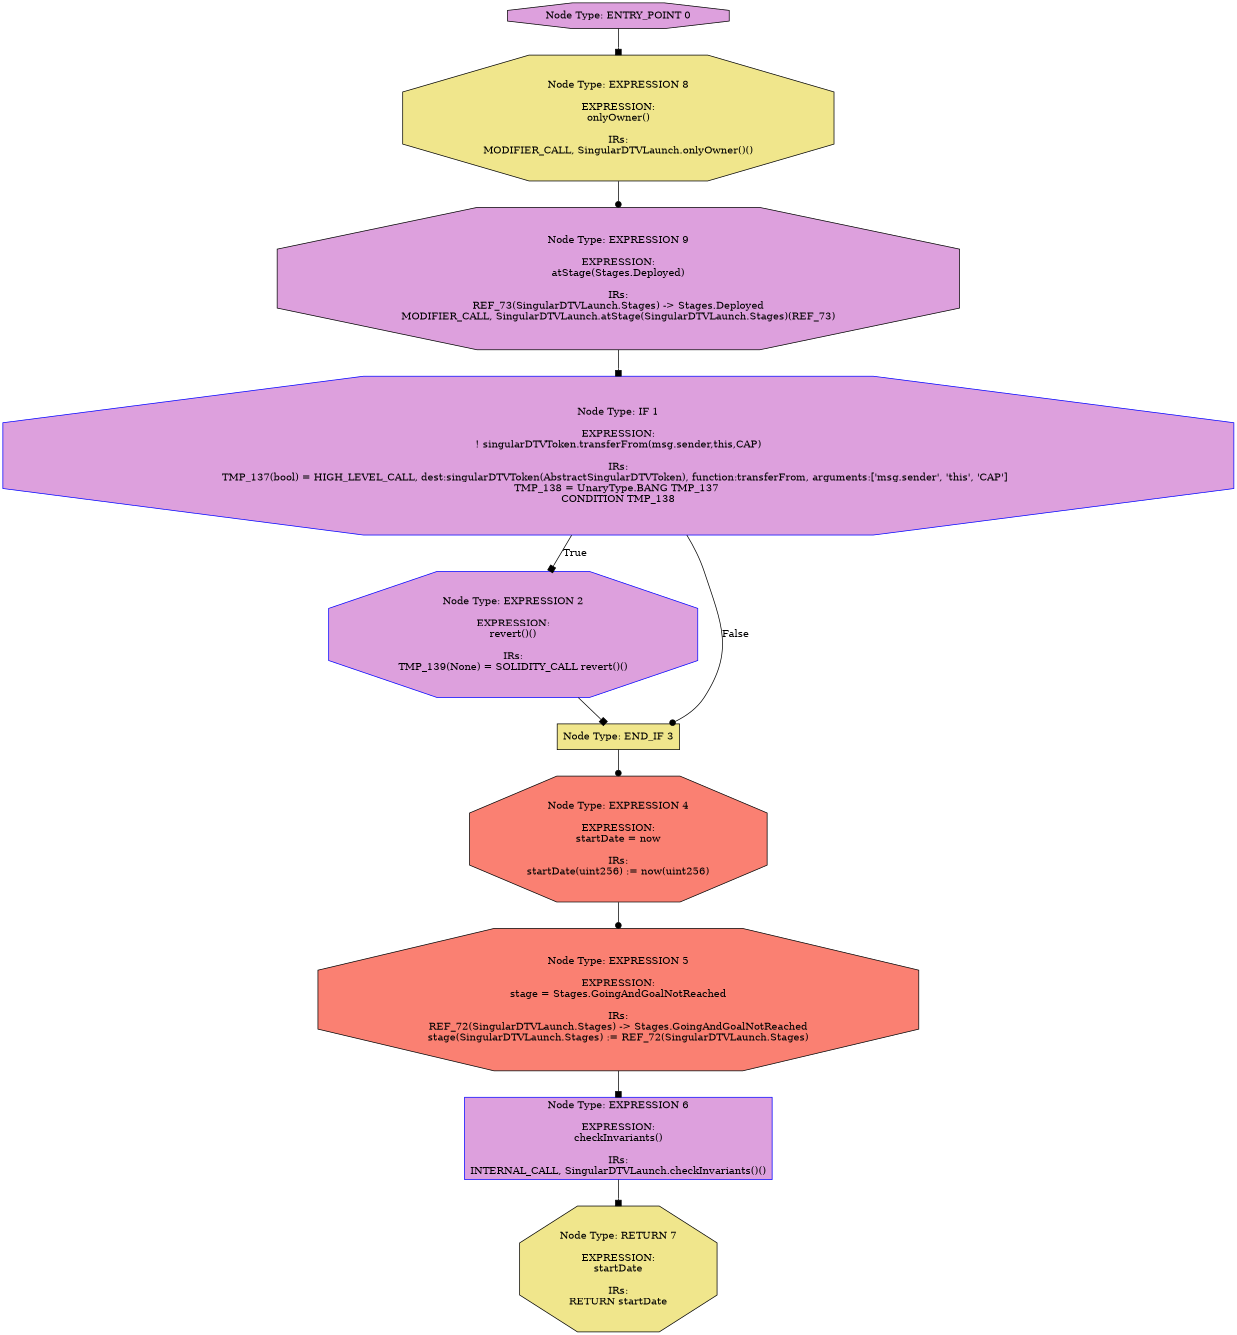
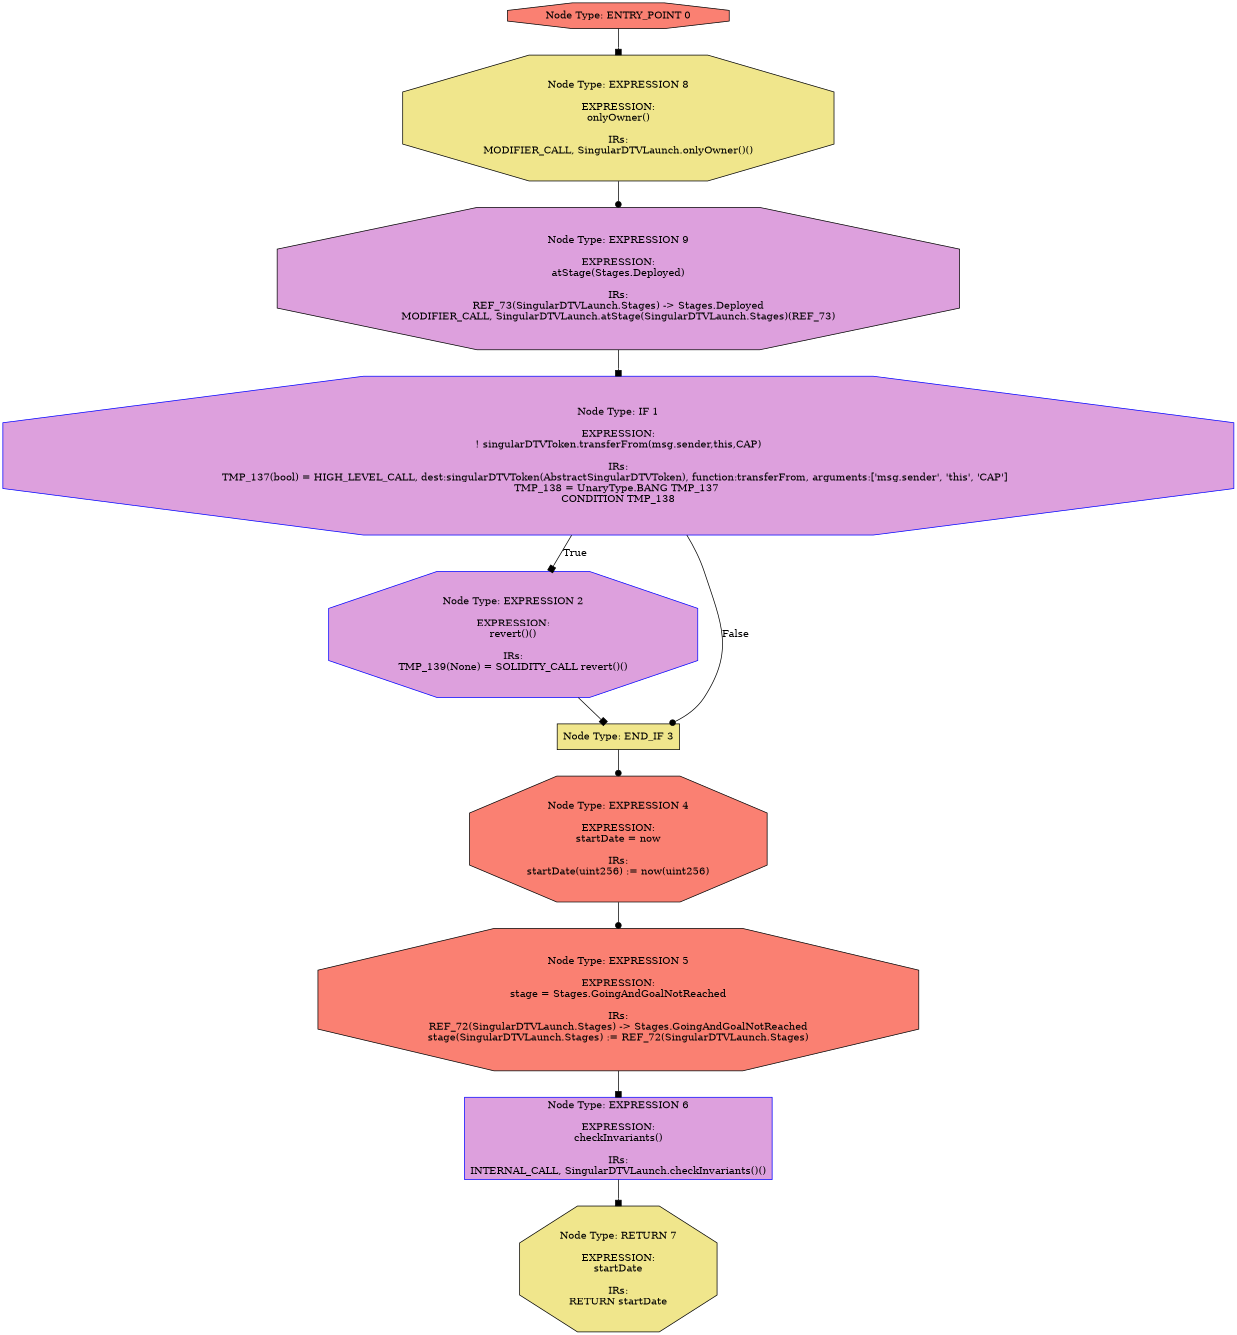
(618, 16) -> (618, 16)
